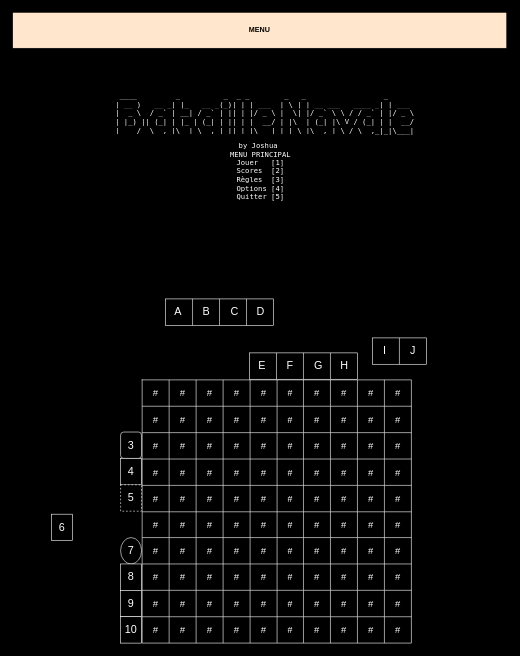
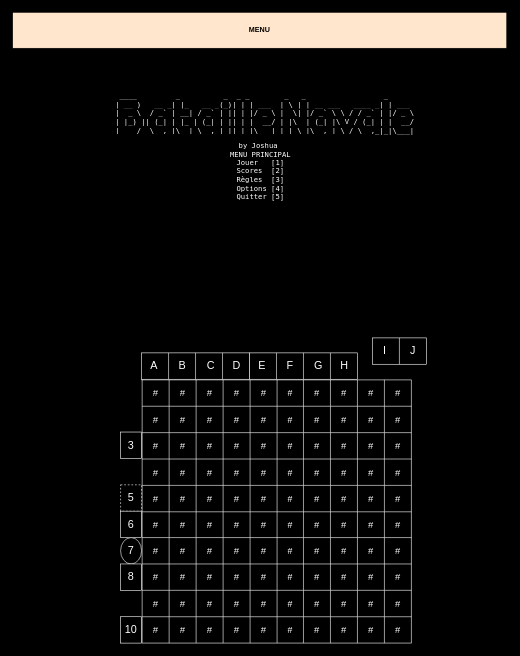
(219, 312) -> (195, 366)
(131, 446) -> (131, 446)
(131, 472) -> none
(62, 528) -> (131, 525)
(131, 604) -> none
